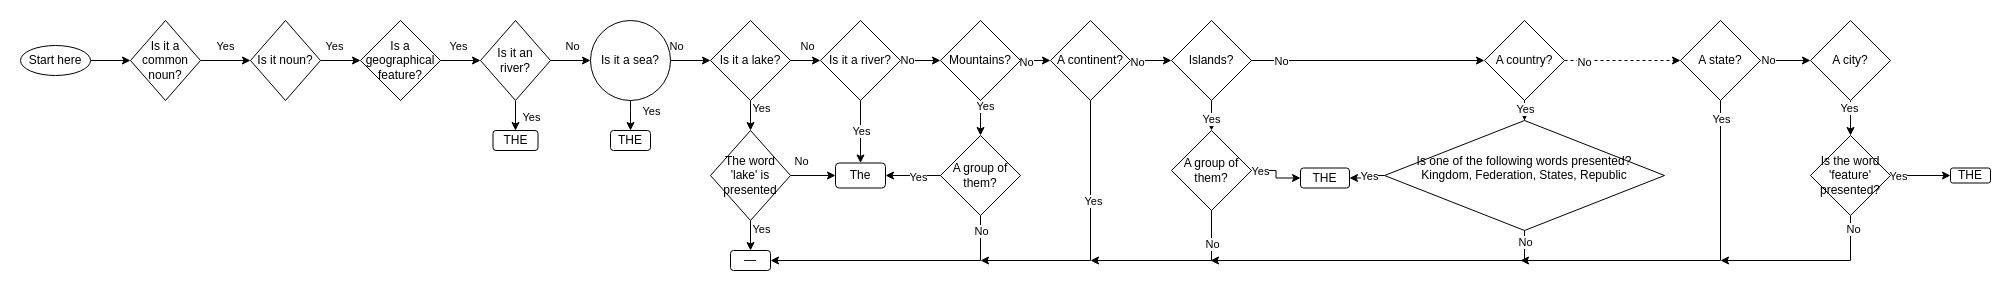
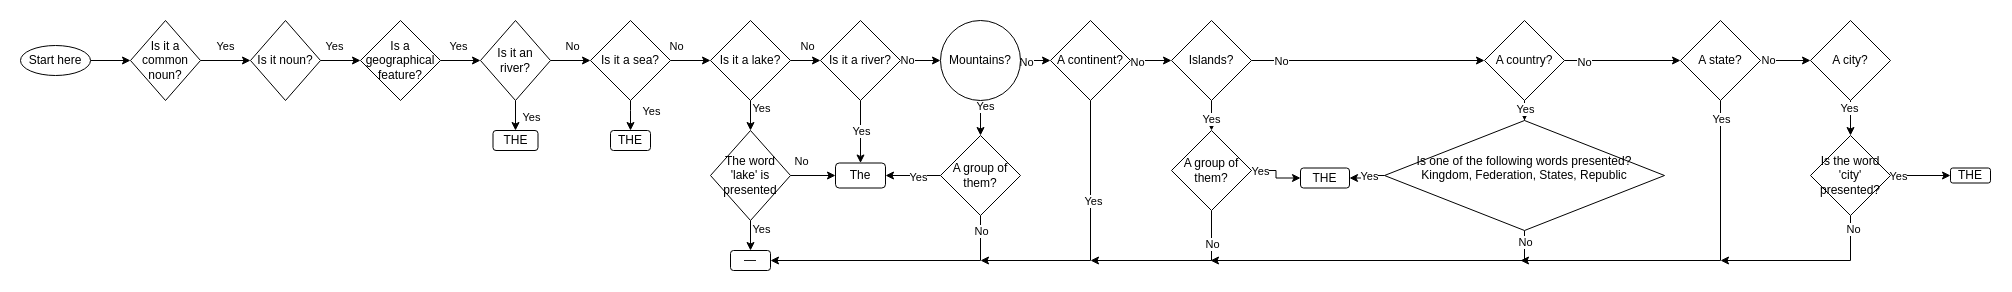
(631, 61) -> (631, 61)
(981, 61) -> (981, 61)
(1632, 61) -> (1632, 61)
(1851, 176) -> (1851, 176)
